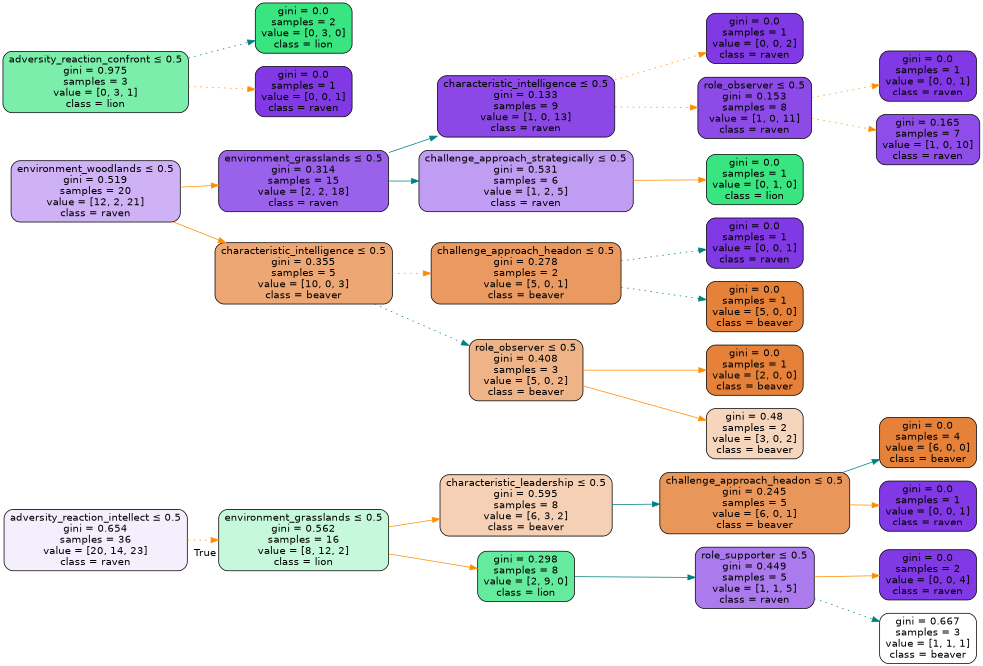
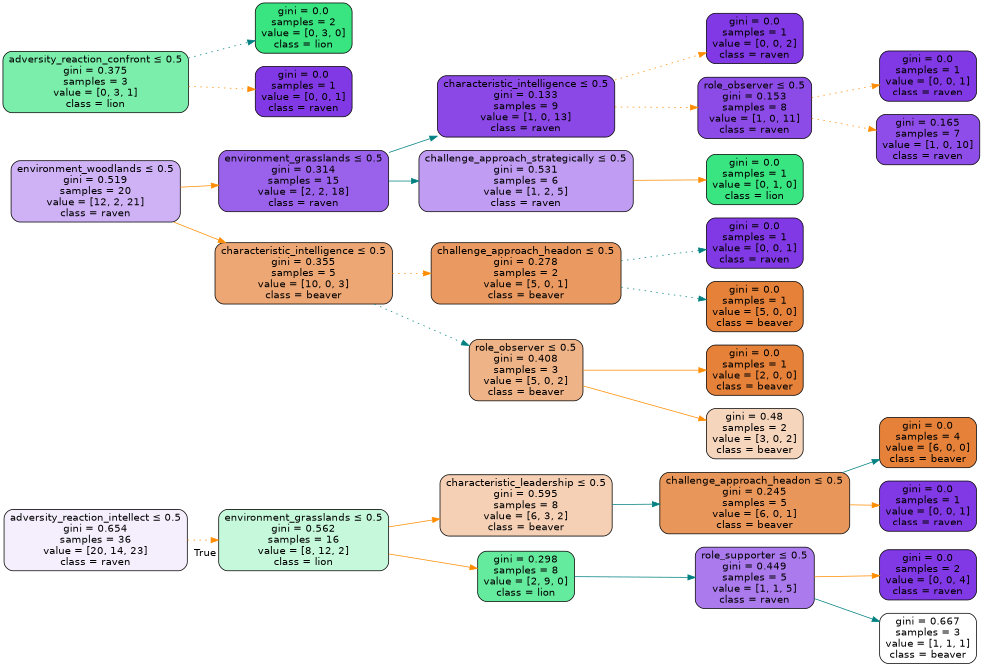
(96, 71) -> (96, 71)
(844, 609) -> (844, 609)
